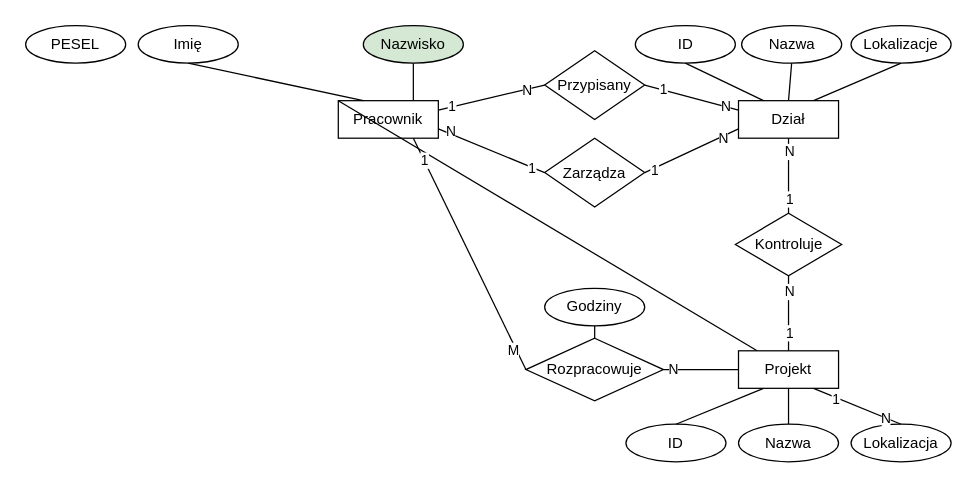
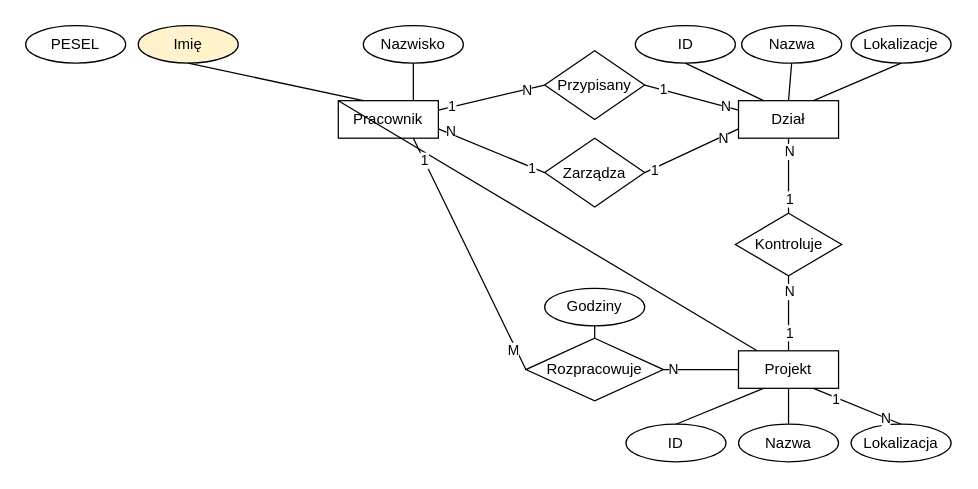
(188, 44) -> (188, 44)
(413, 44) -> (413, 44)
